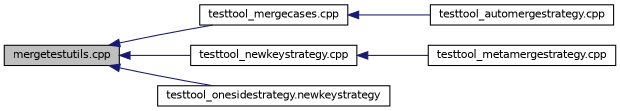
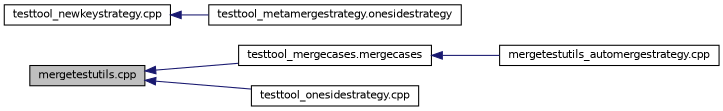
(274, 15) -> (335, 55)
(522, 15) -> (609, 55)
(160, 55) -> none
(522, 55) -> (335, 15)
(274, 96) -> (335, 96)
